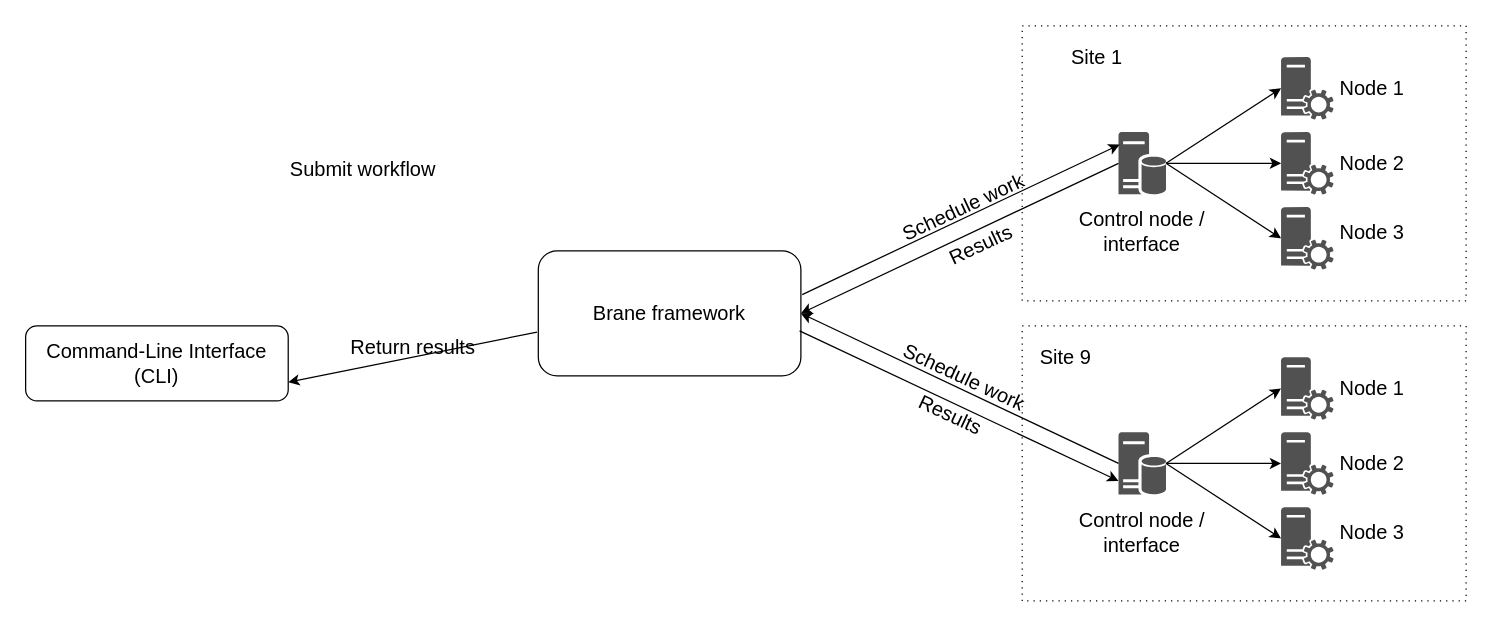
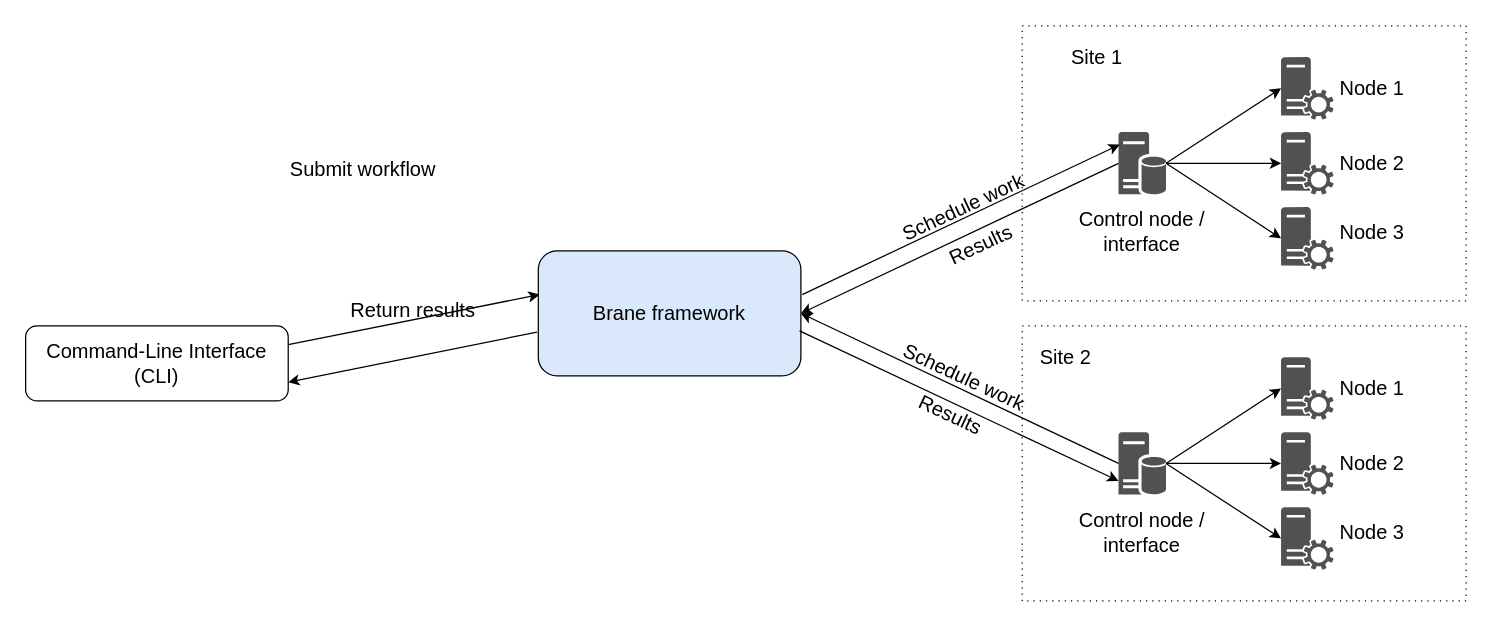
(669, 313) -> (669, 313)
none -> (410, 320)
(413, 347) -> (413, 309)
(1066, 357) -> (1066, 357)
